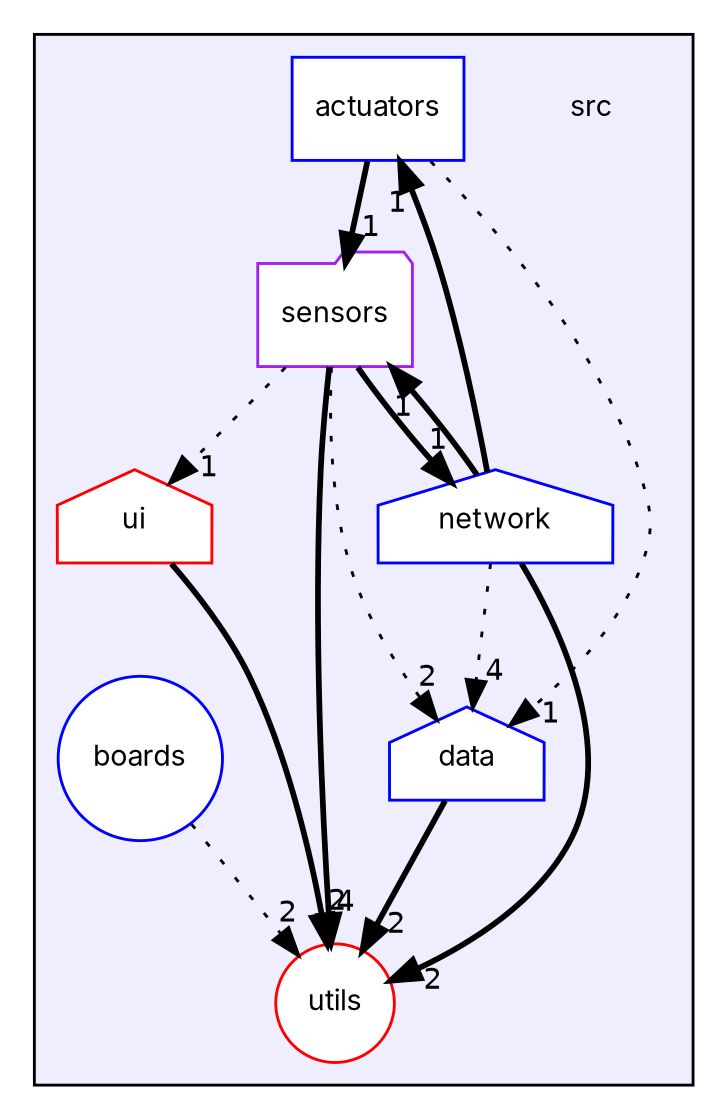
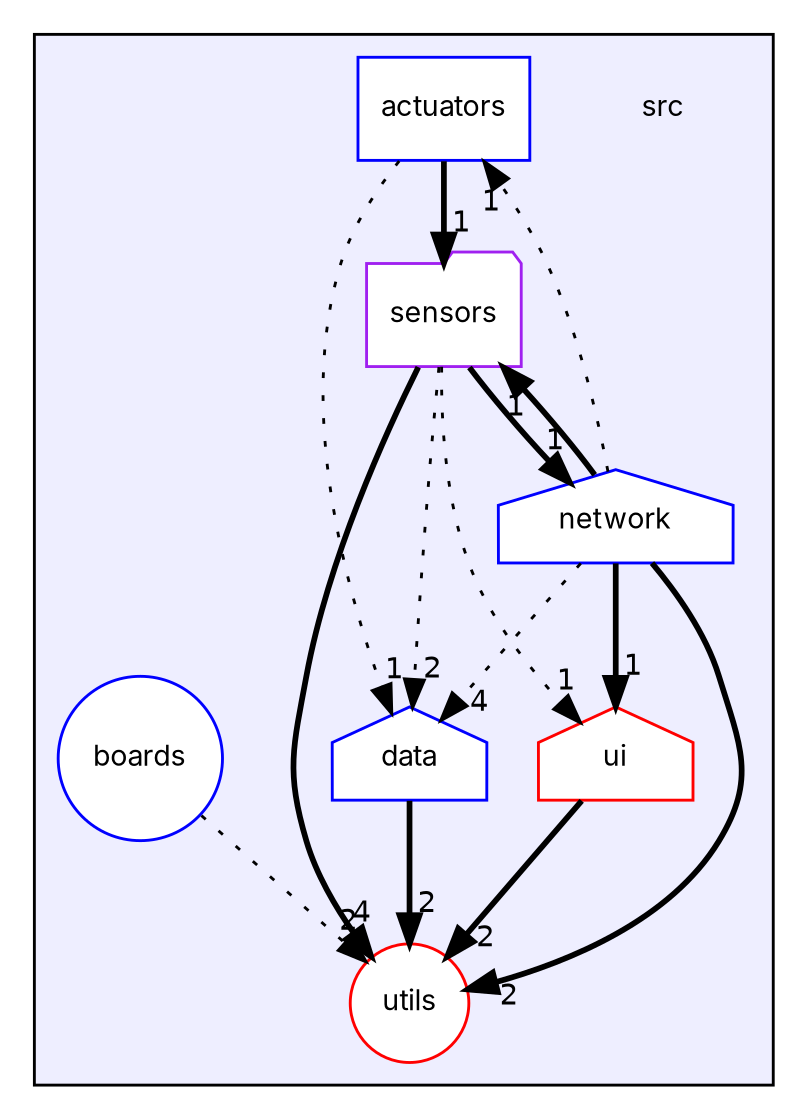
(456, 328) -> (570, 322)
none -> (616, 620)
